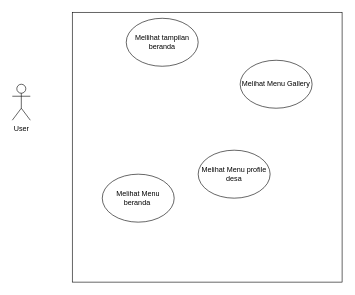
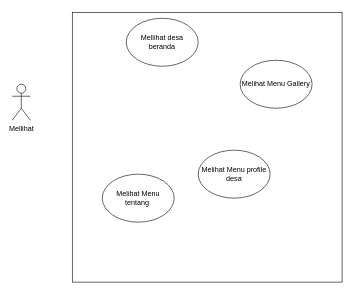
(162, 42) -> (162, 42)
(22, 129) -> (22, 129)
(138, 198) -> (138, 198)
